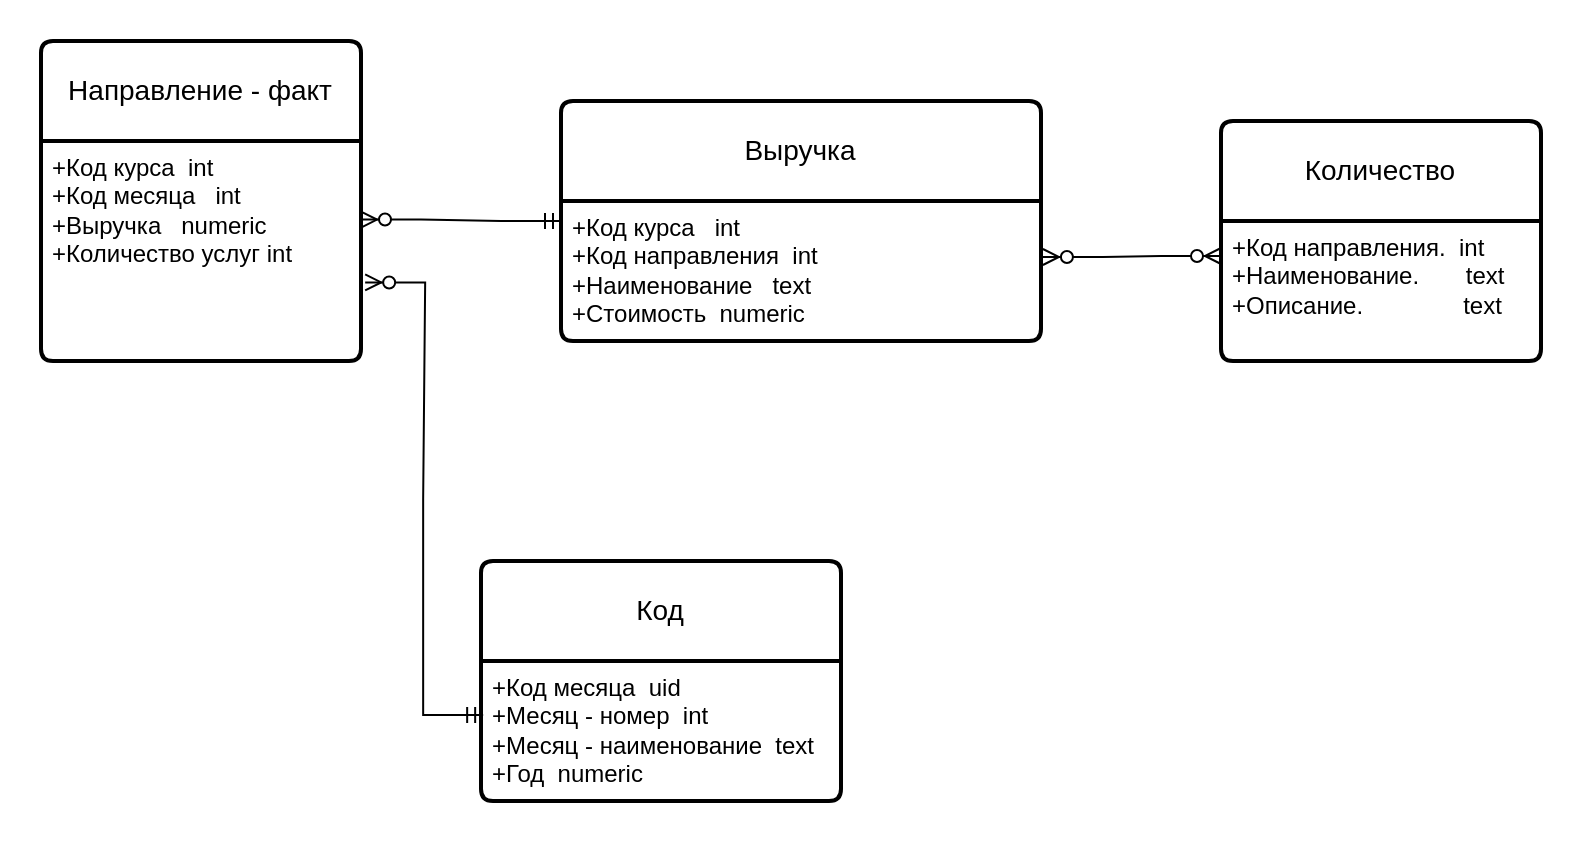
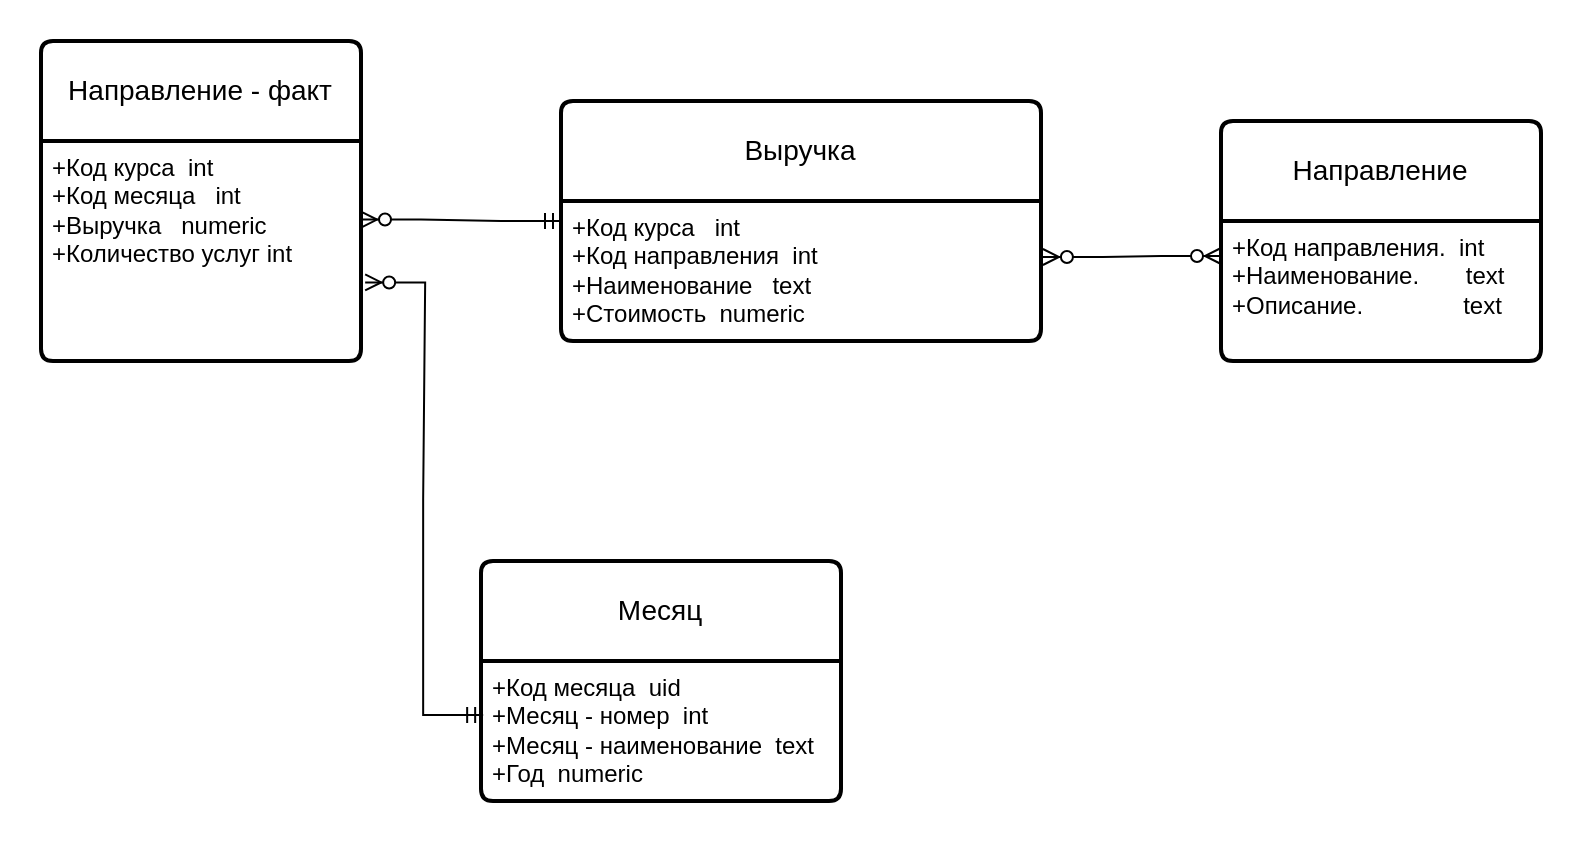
(1381, 171) -> (1381, 171)
(661, 611) -> (661, 611)
